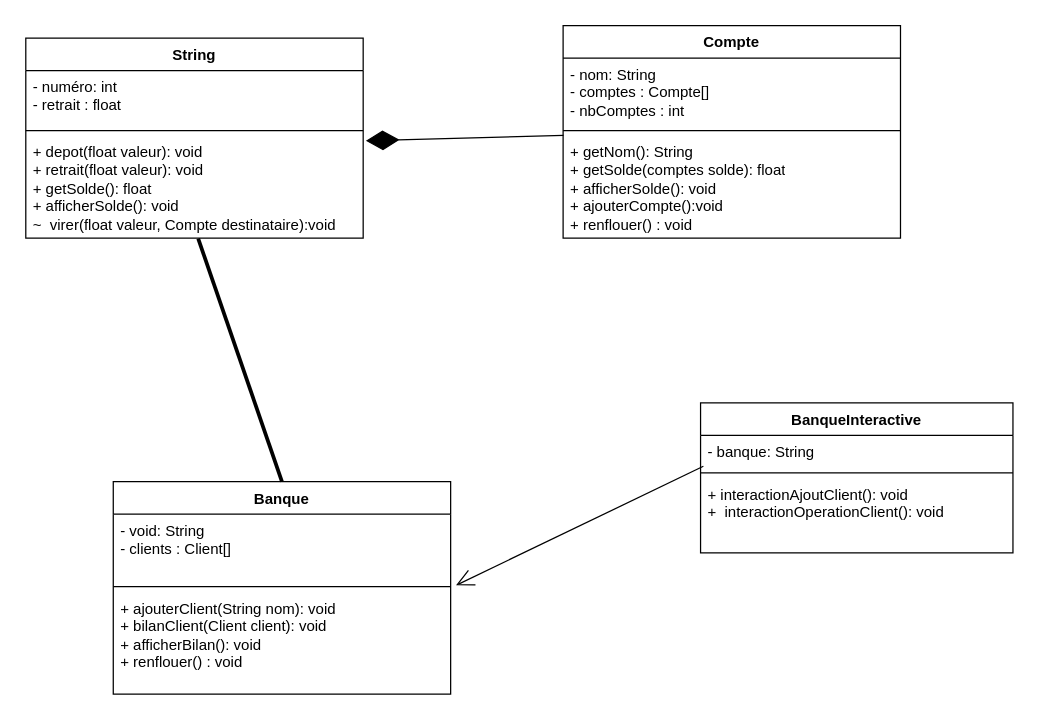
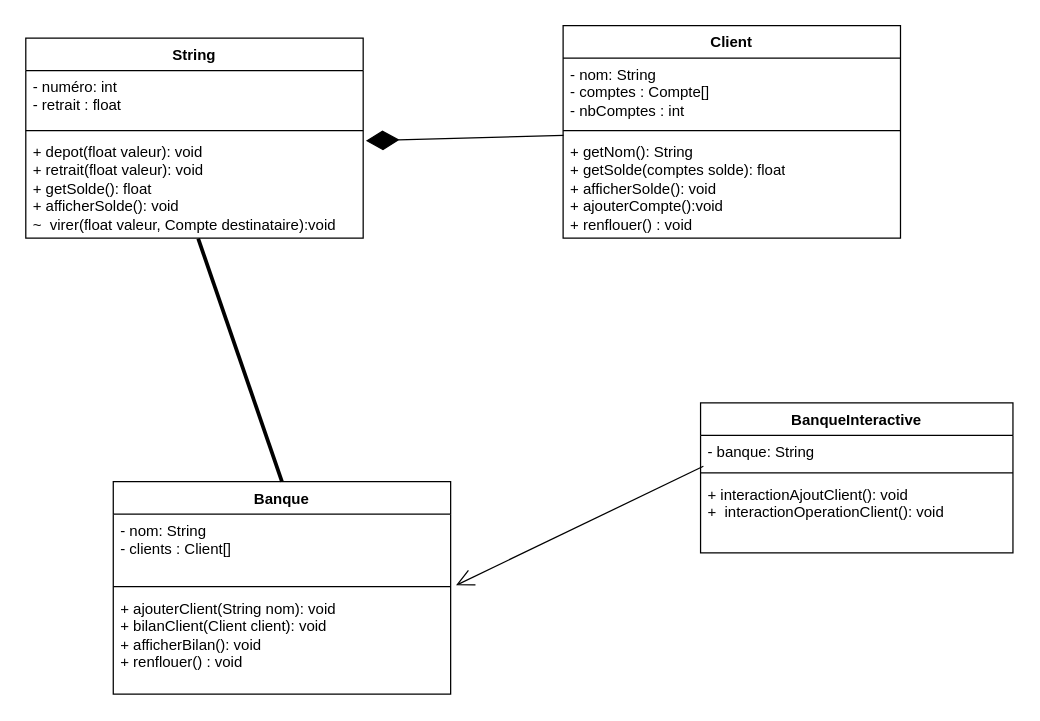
(732, 43) -> (732, 43)
(189, 541) -> (189, 541)
